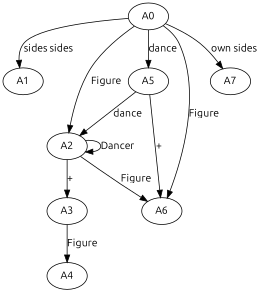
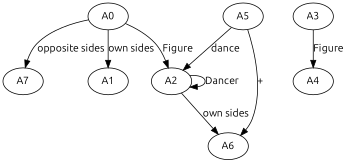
(148, 45) -> none
(49, 49) -> (131, 49)
(234, 49) -> (71, 49)
(189, 106) -> none
(67, 175) -> none
(136, 179) -> (226, 114)
